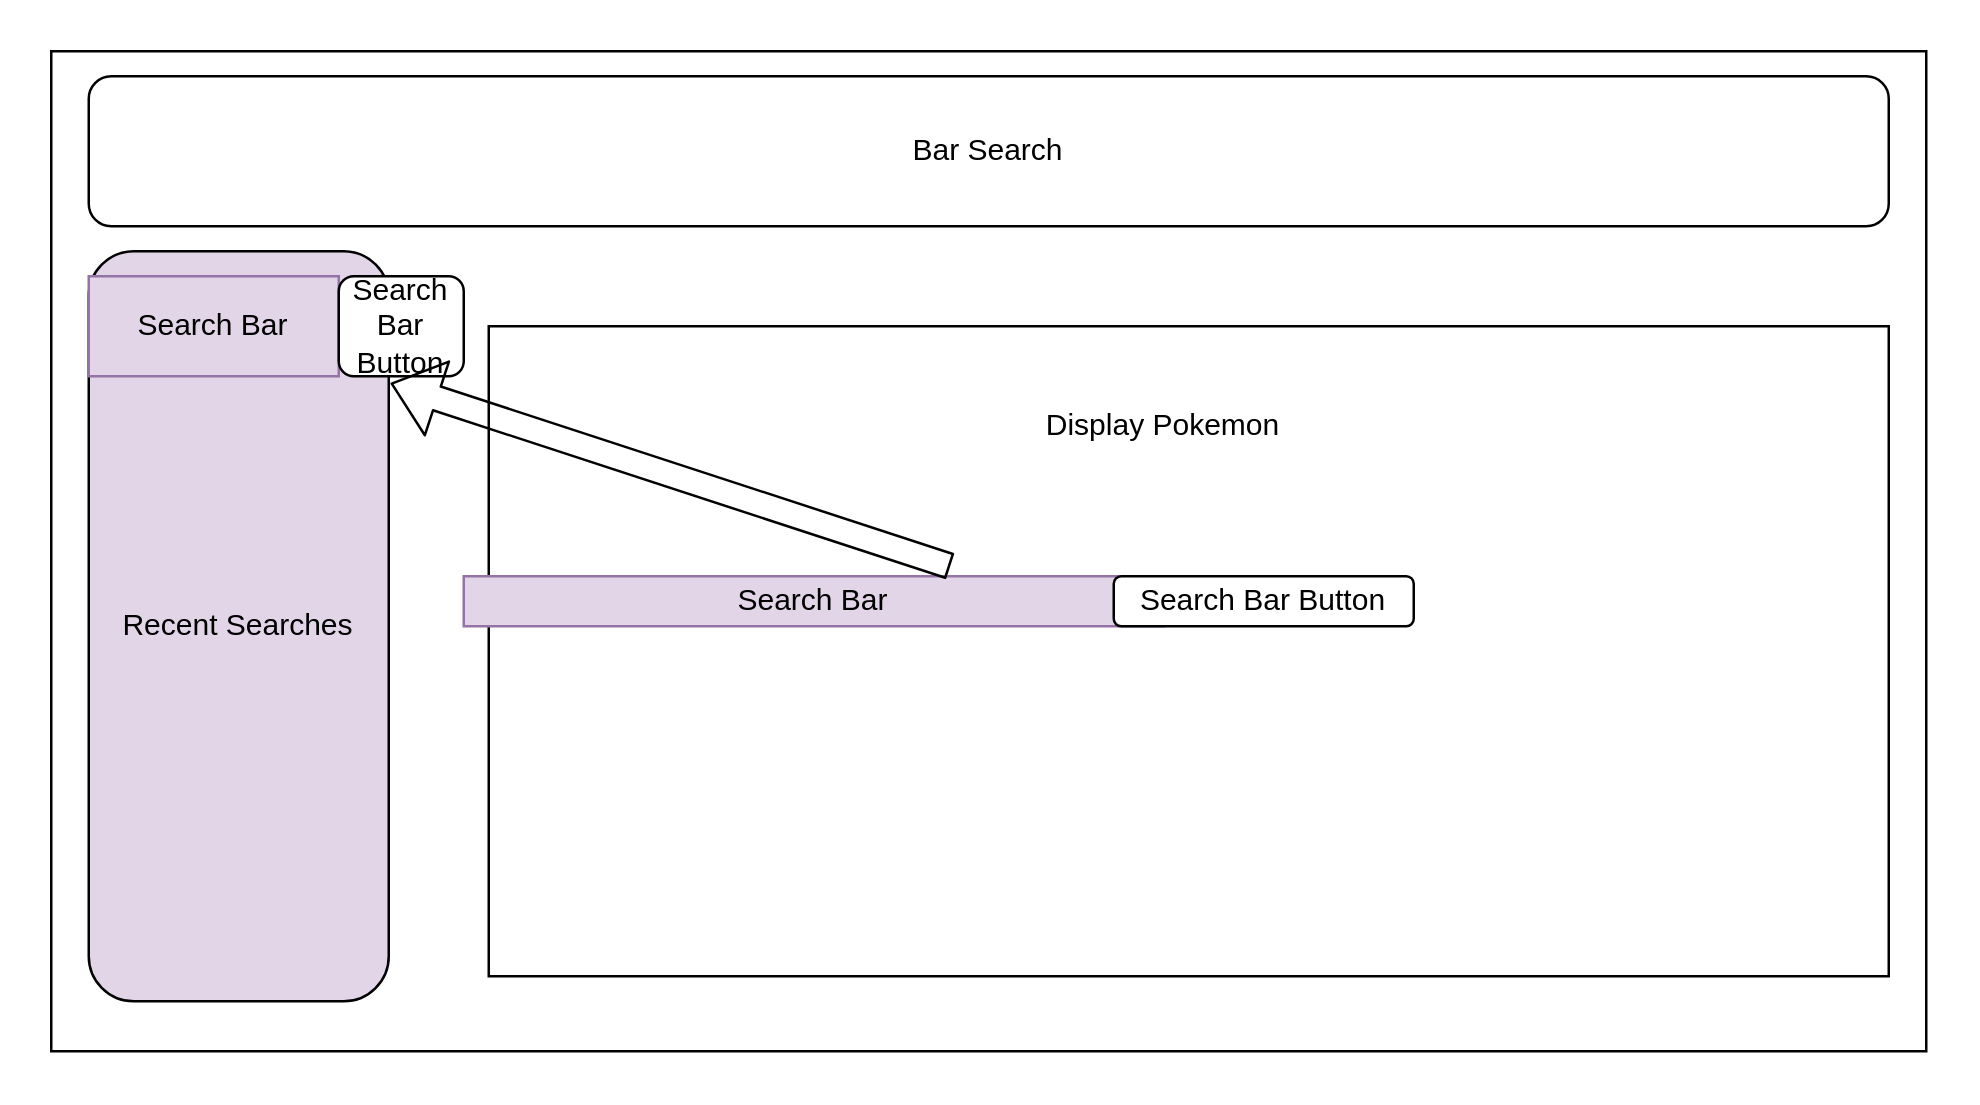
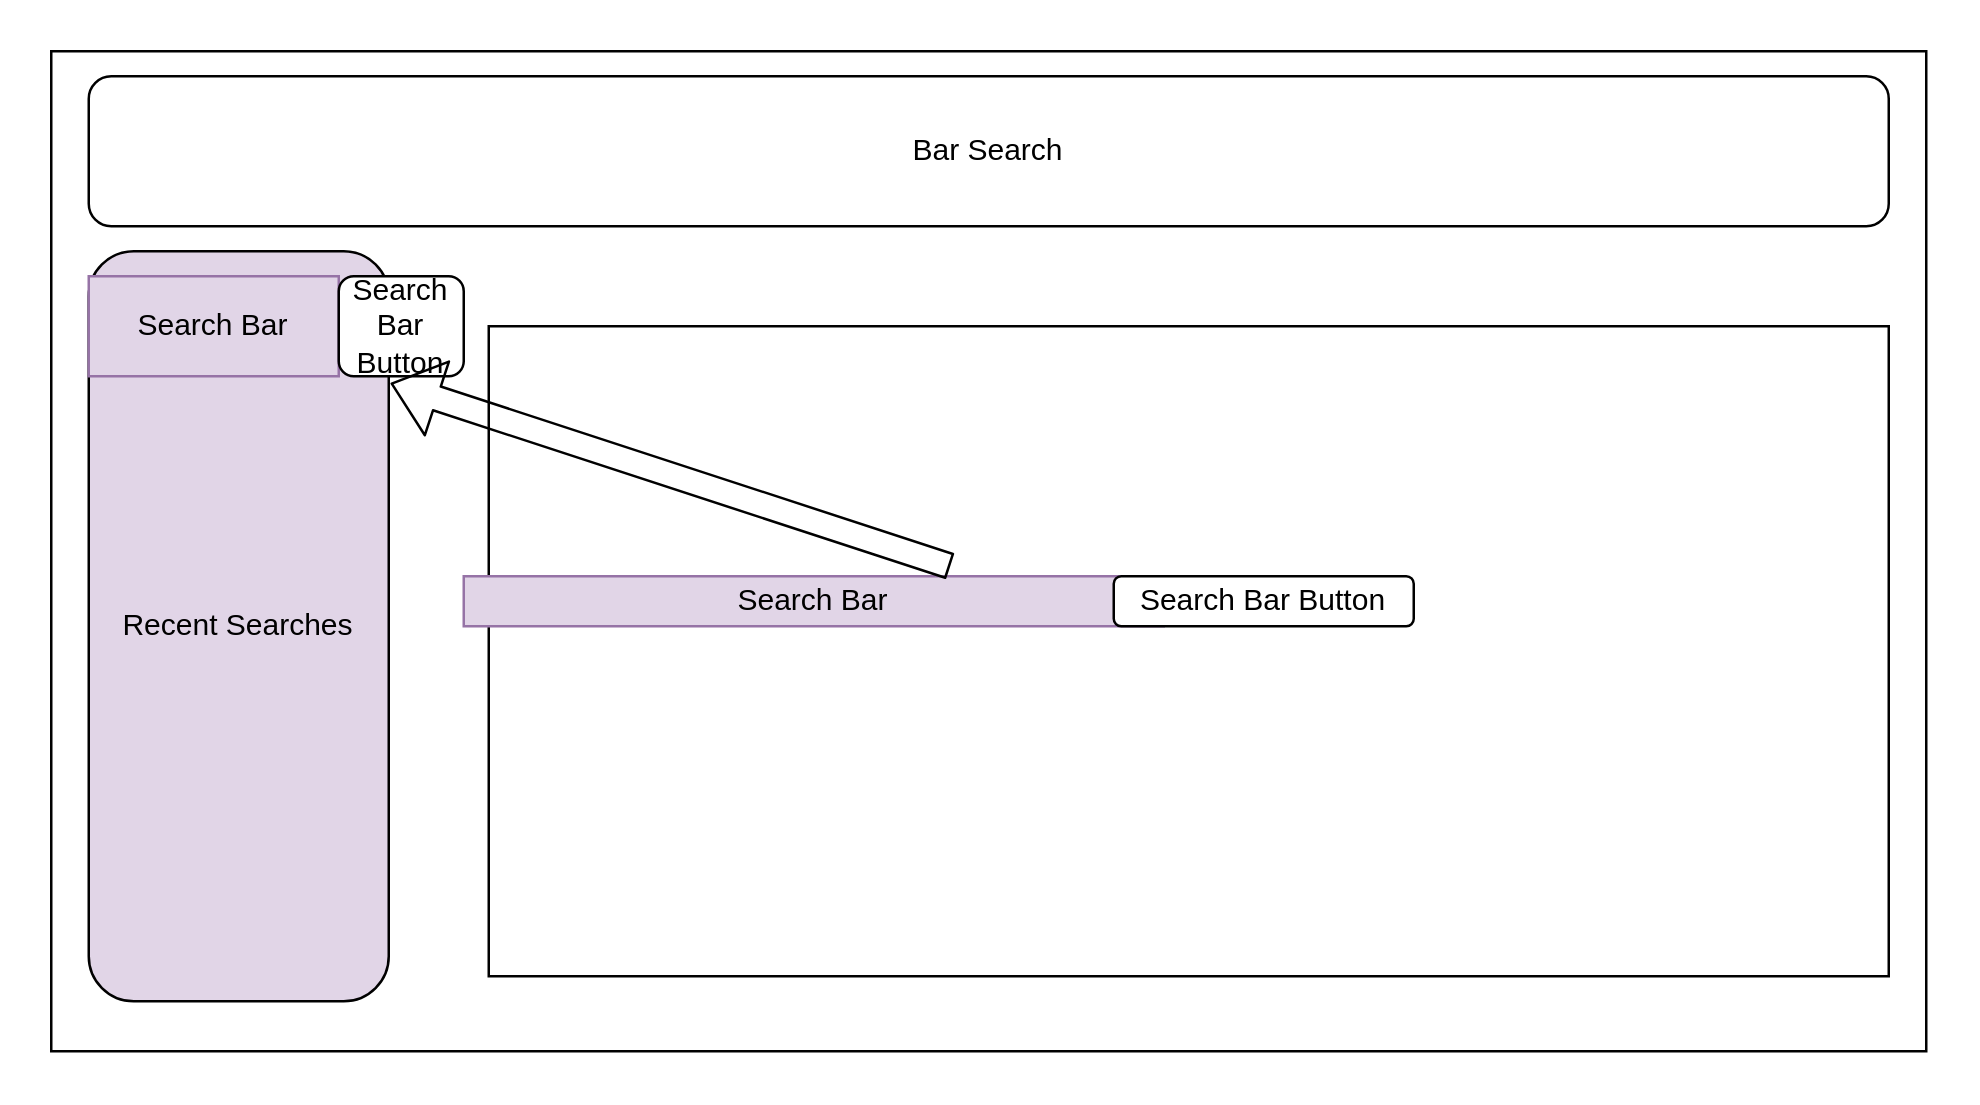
(1164, 426) -> none
